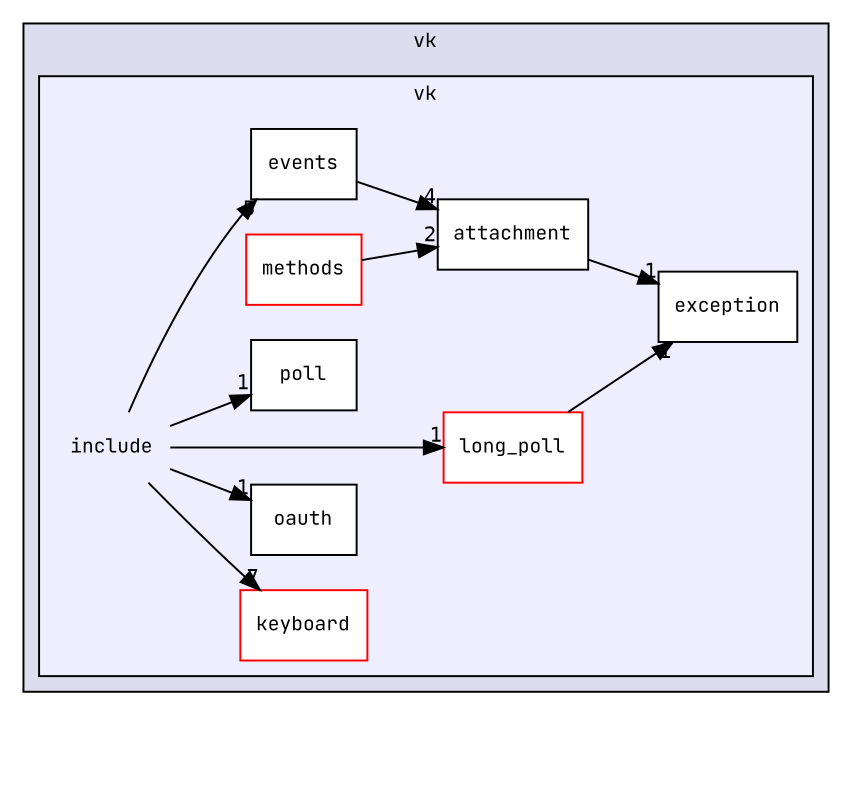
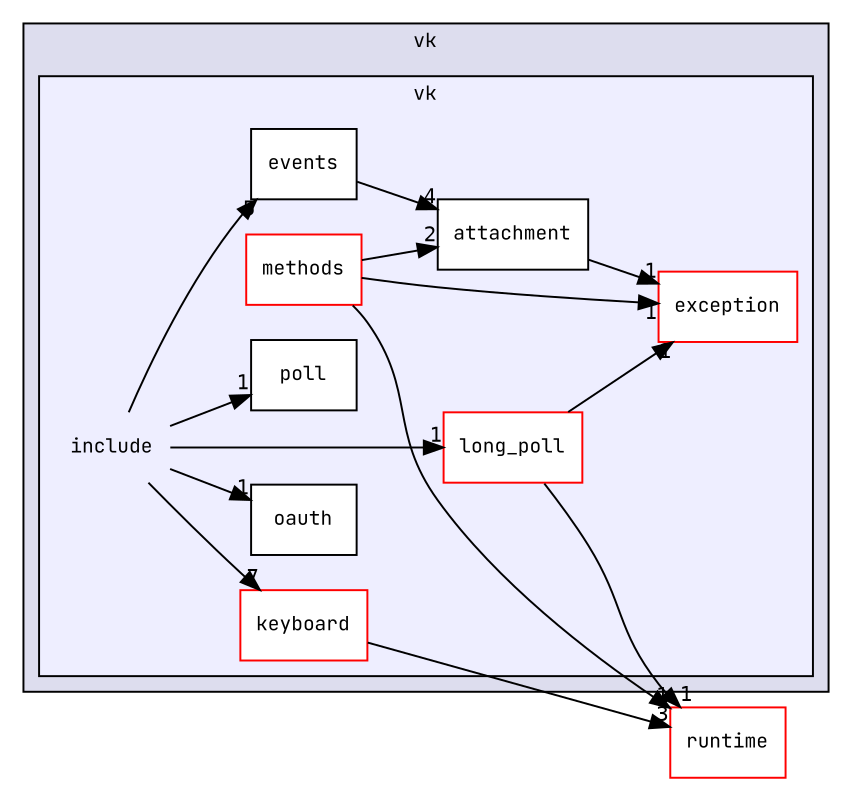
none -> (500, 293)
(728, 307) -> (728, 307)
none -> (728, 743)
